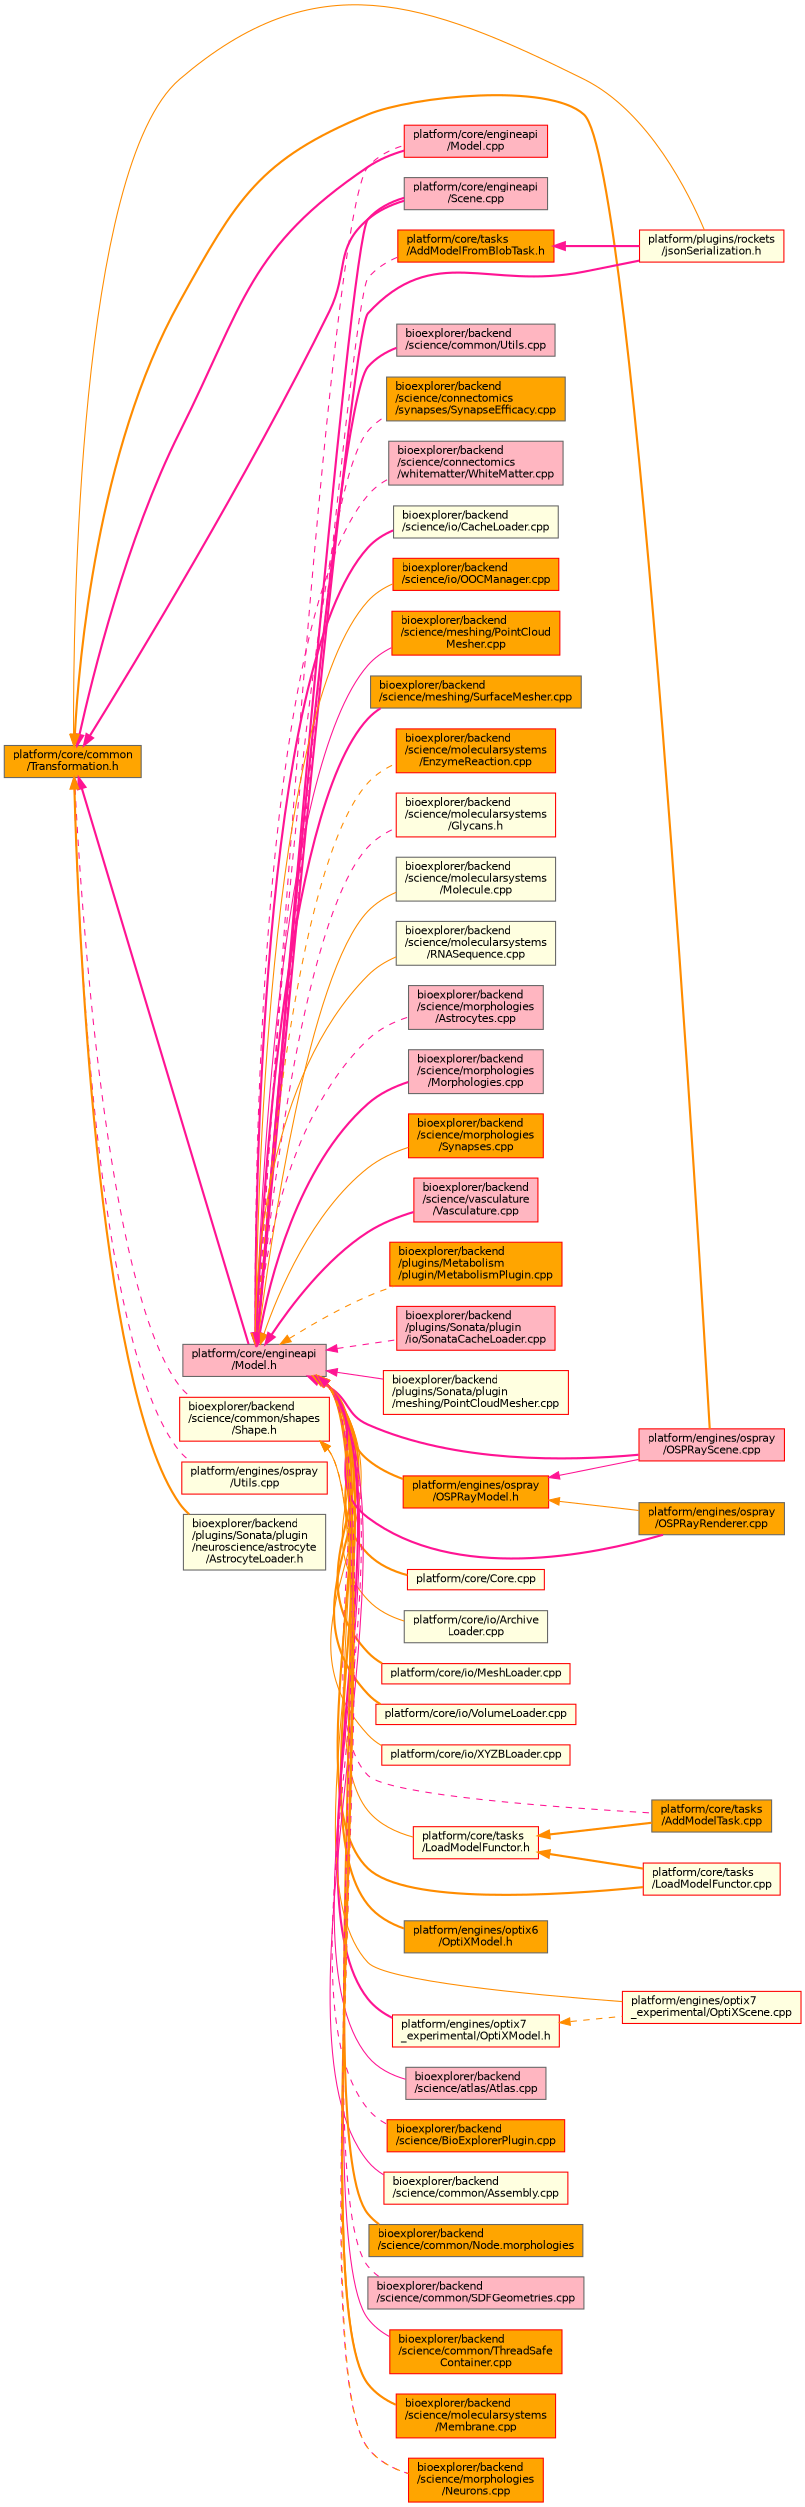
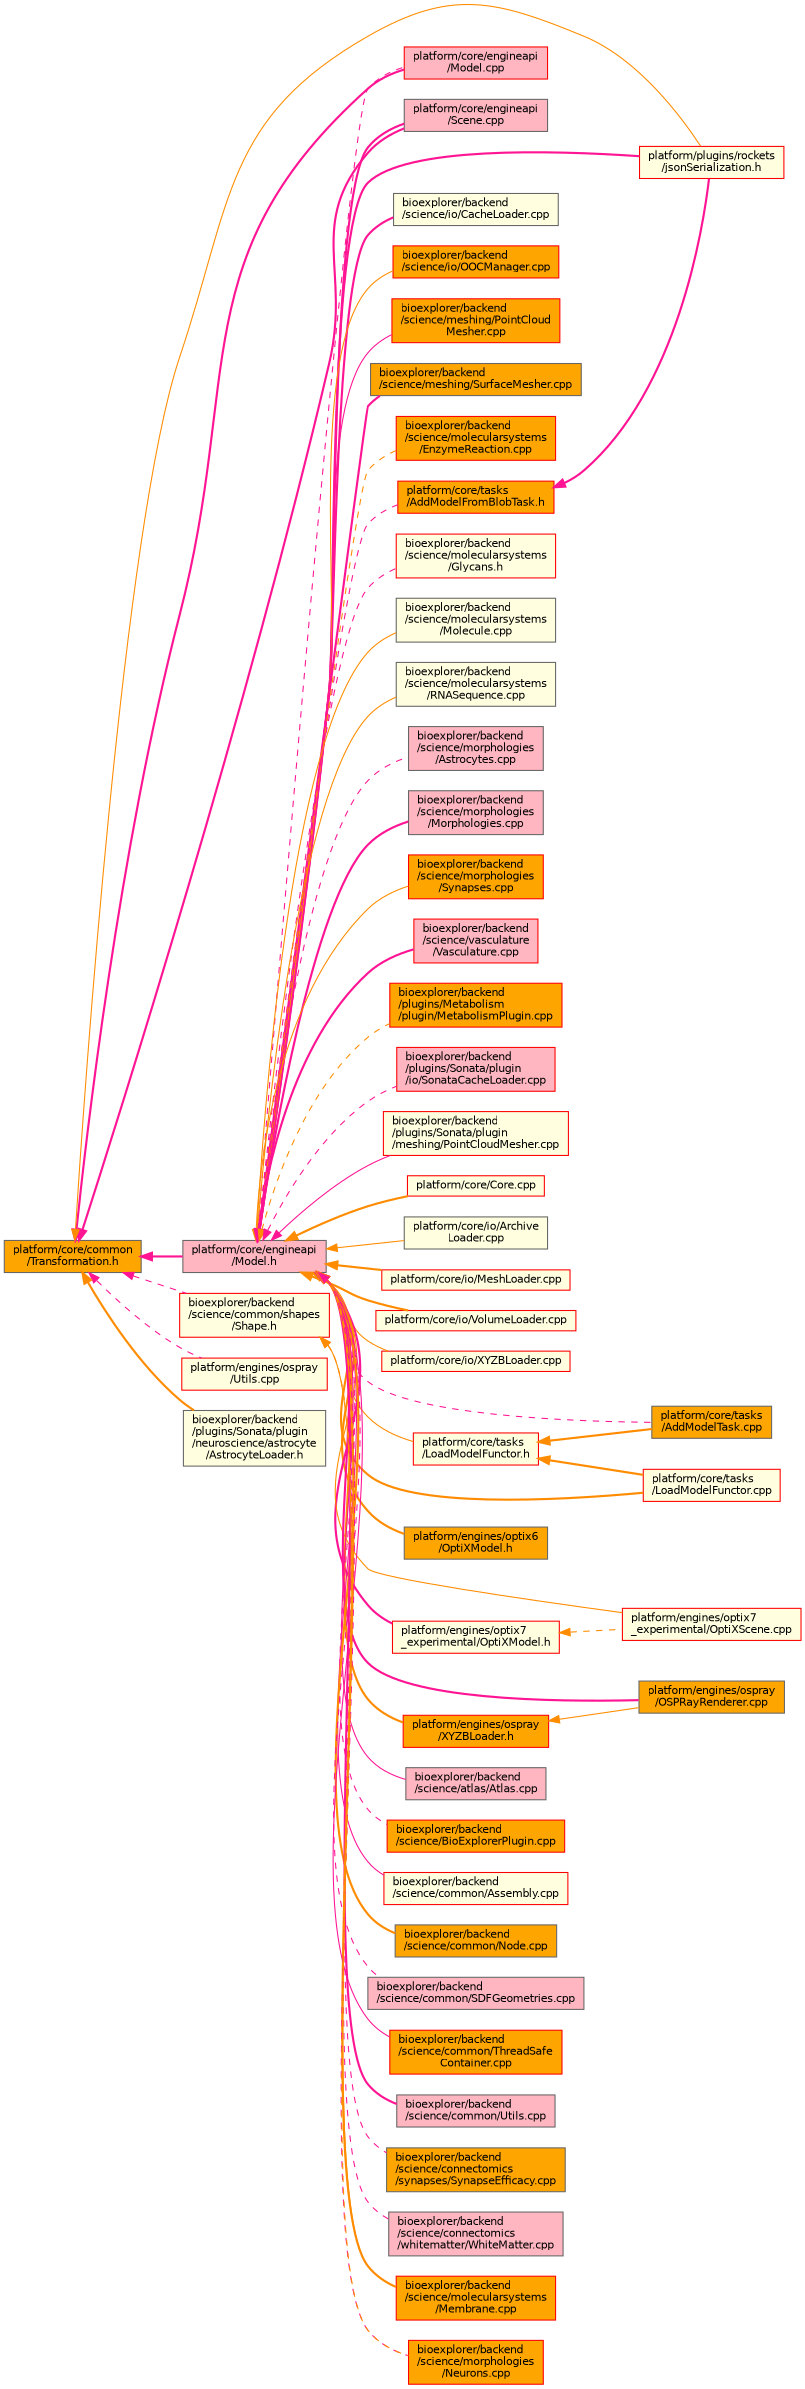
(712, 1445) -> none
(476, 1492) -> (476, 1731)
(476, 2241) -> (476, 1941)
